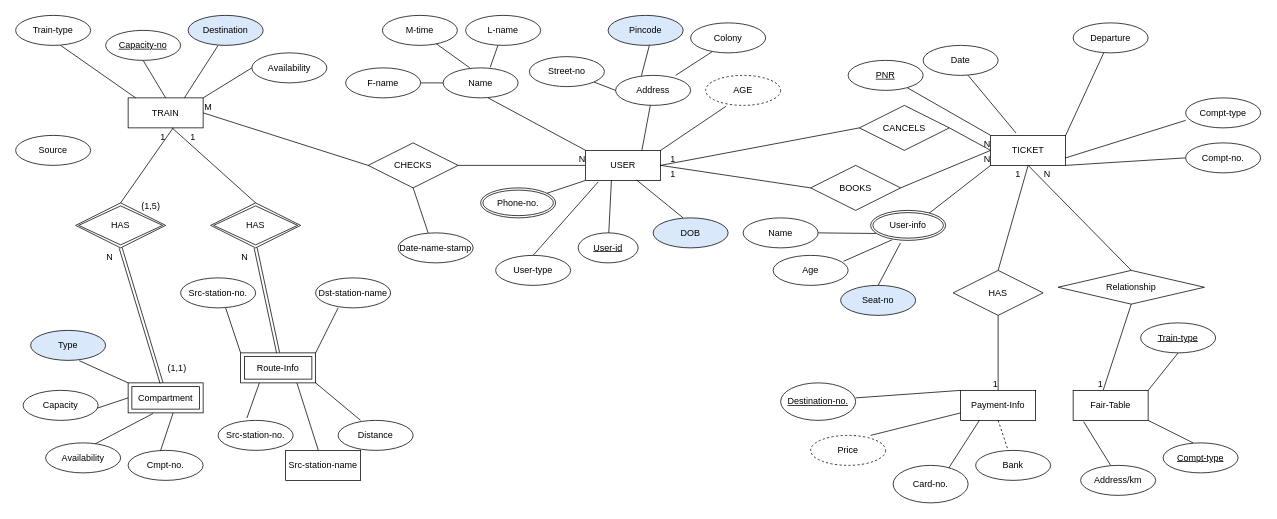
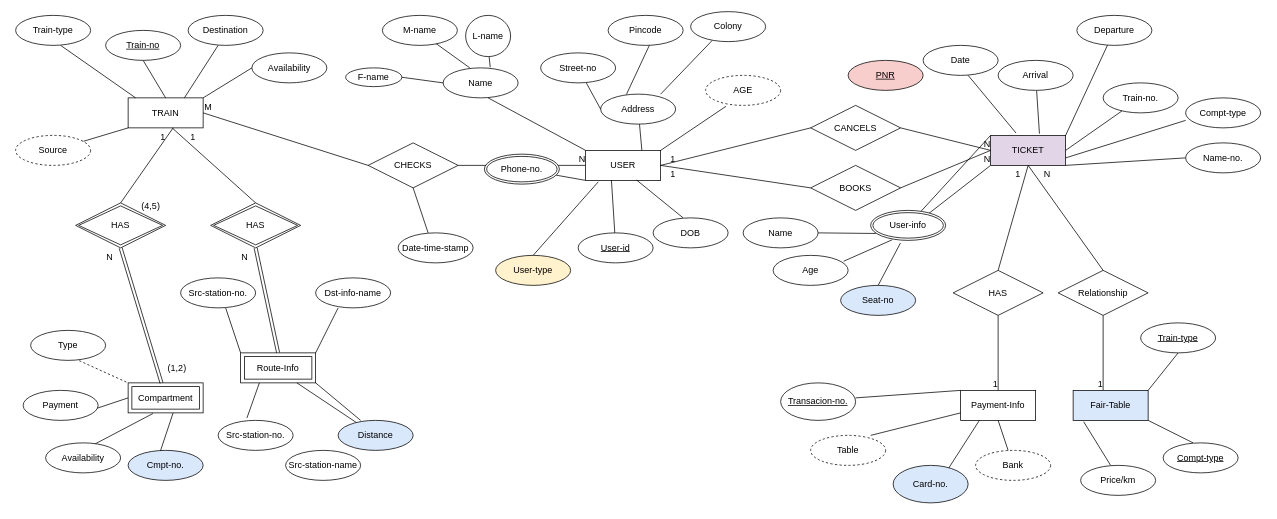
(225, 30) -> (225, 30)
(420, 30) -> (420, 30)
(503, 30) -> (488, 36)
(645, 30) -> (645, 30)
(728, 38) -> (728, 27)
(1110, 38) -> (1114, 30)
(143, 45) -> (143, 45)
(567, 72) -> (578, 68)
(885, 75) -> (885, 75)
none -> (1035, 75)
(383, 83) -> (374, 77)
(653, 90) -> (638, 109)
none -> (1140, 98)
(949, 112) -> (956, 173)
none -> (1038, 113)
(904, 128) -> (855, 128)
none -> (1094, 131)
none -> (105, 135)
(53, 150) -> (53, 150)
(1028, 150) -> (1028, 150)
(1223, 158) -> (1223, 158)
(518, 203) -> (522, 169)
(151, 207) -> (151, 207)
(690, 233) -> (690, 233)
(435, 248) -> (435, 248)
(608, 248) -> (615, 248)
(533, 270) -> (533, 270)
(1131, 287) -> (1103, 293)
(353, 293) -> (353, 293)
(68, 345) -> (68, 345)
(177, 368) -> (177, 368)
(103, 372) -> (103, 372)
(818, 402) -> (818, 402)
(60, 405) -> (60, 405)
(1110, 405) -> (1110, 405)
(307, 417) -> (326, 402)
(375, 435) -> (375, 435)
(1003, 436) -> (1003, 436)
(848, 450) -> (848, 450)
(165, 465) -> (165, 465)
(323, 465) -> (323, 465)
(1013, 465) -> (1013, 465)
(1118, 480) -> (1118, 480)
(930, 484) -> (930, 484)
